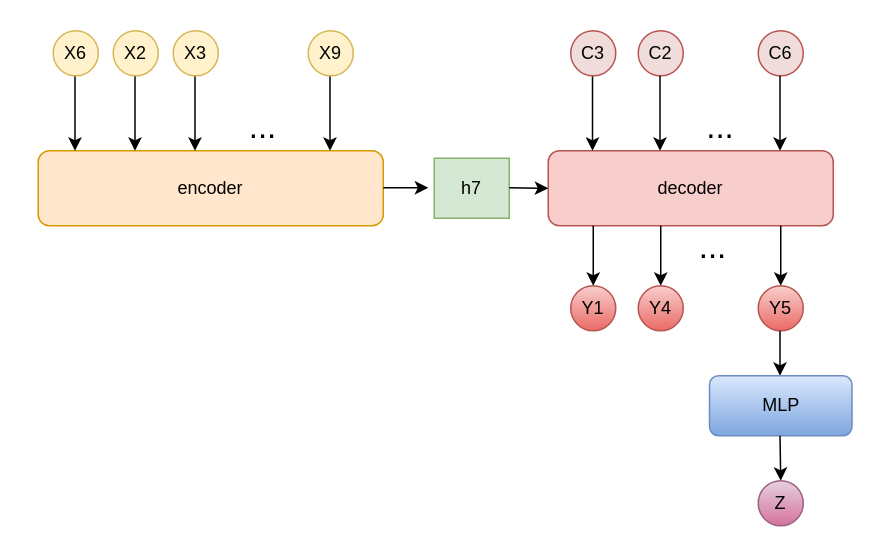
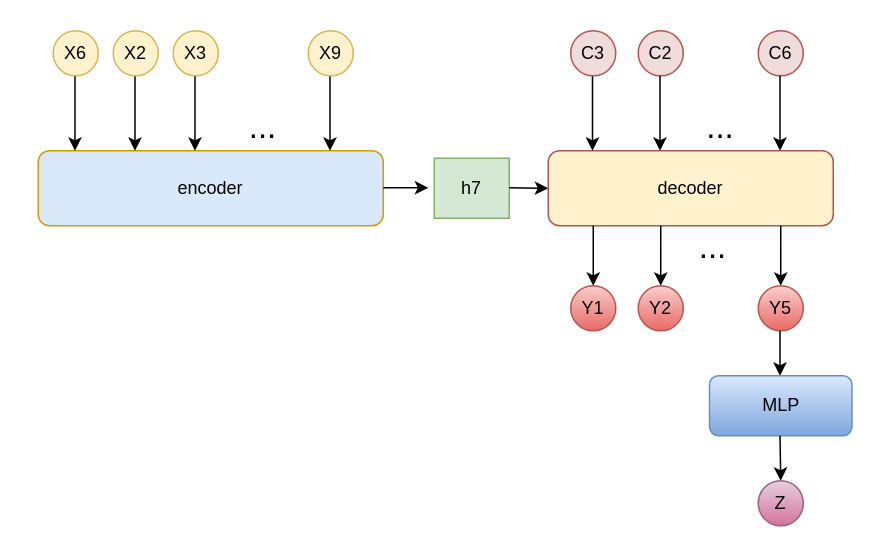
(211, 188) -> (211, 188)
(691, 188) -> (691, 188)
(661, 308) -> (661, 308)
